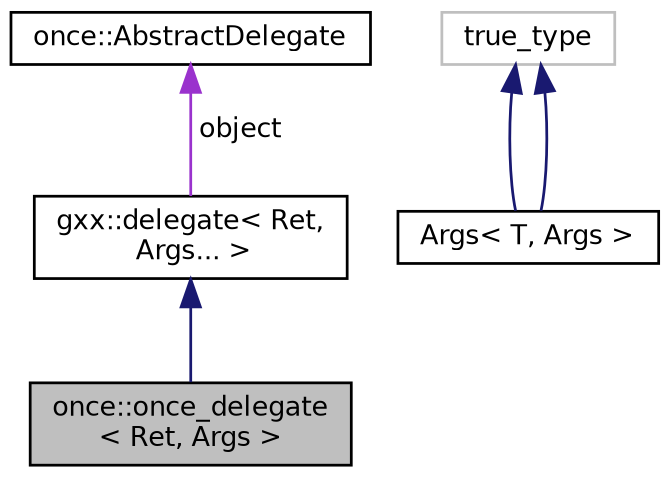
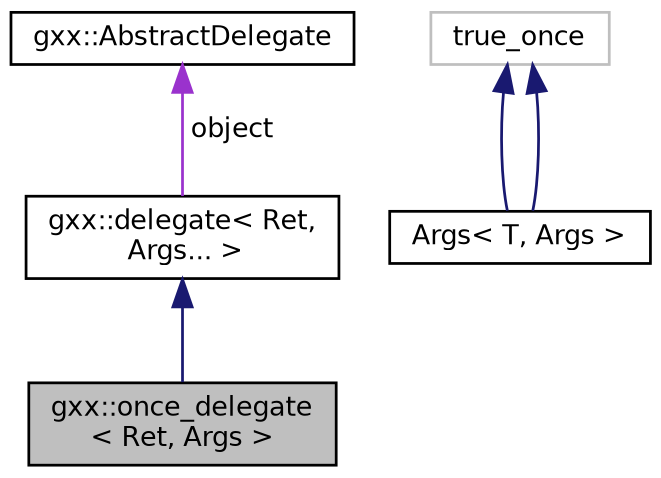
(191, 38) -> (183, 38)
(528, 38) -> (520, 38)
(191, 424) -> (183, 424)
